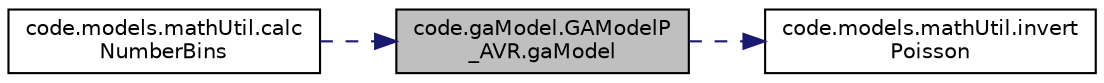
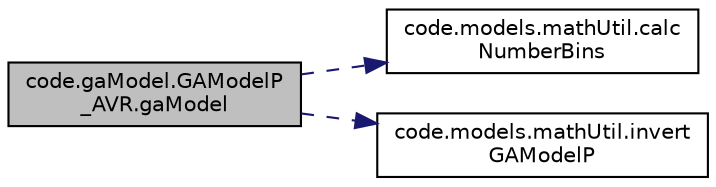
(348, 41) -> (333, 70)
(930, 41) -> (543, 145)
